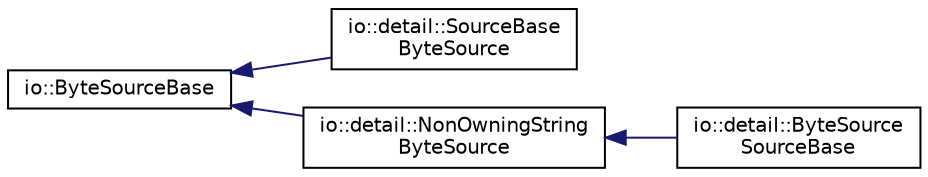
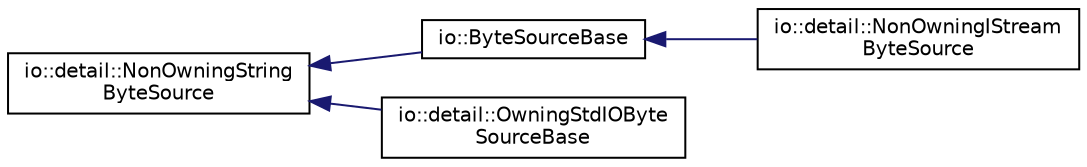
(454, 39) -> (918, 39)
(278, 112) -> (376, 58)
(799, 138) -> (534, 128)
